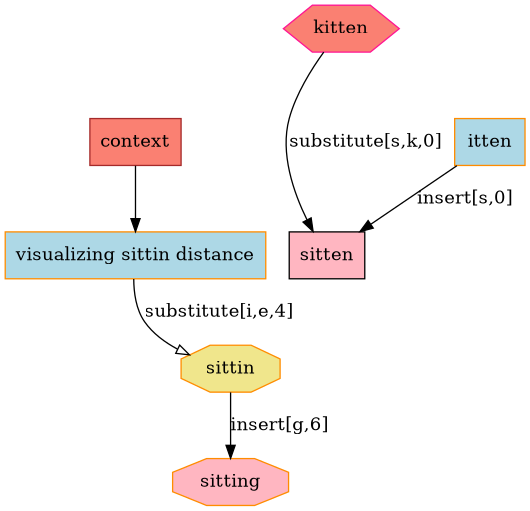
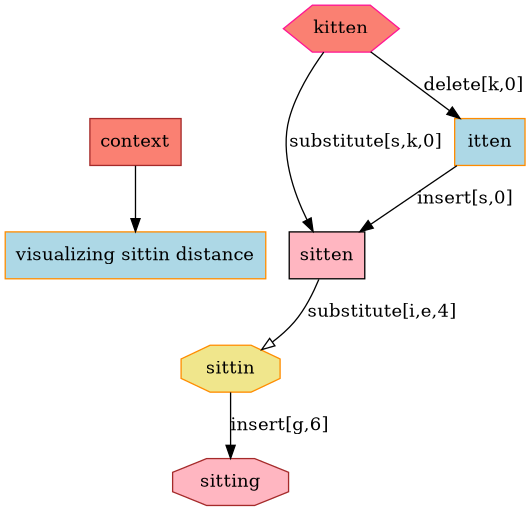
none -> (410, 81)
(144, 321) -> (300, 314)
(231, 482) -> (231, 482)
